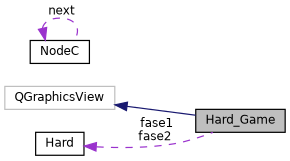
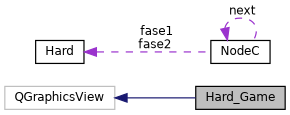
(156, 146) -> (154, 52)
